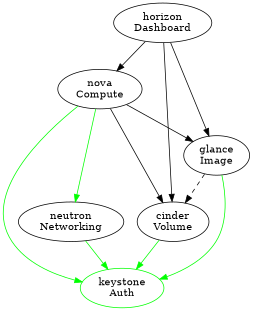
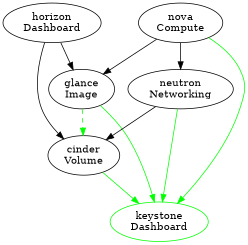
(134, 53) -> none
(86, 152) -> (181, 52)
(135, 152) -> (134, 121)
(197, 185) -> (83, 119)
(122, 288) -> (159, 222)
